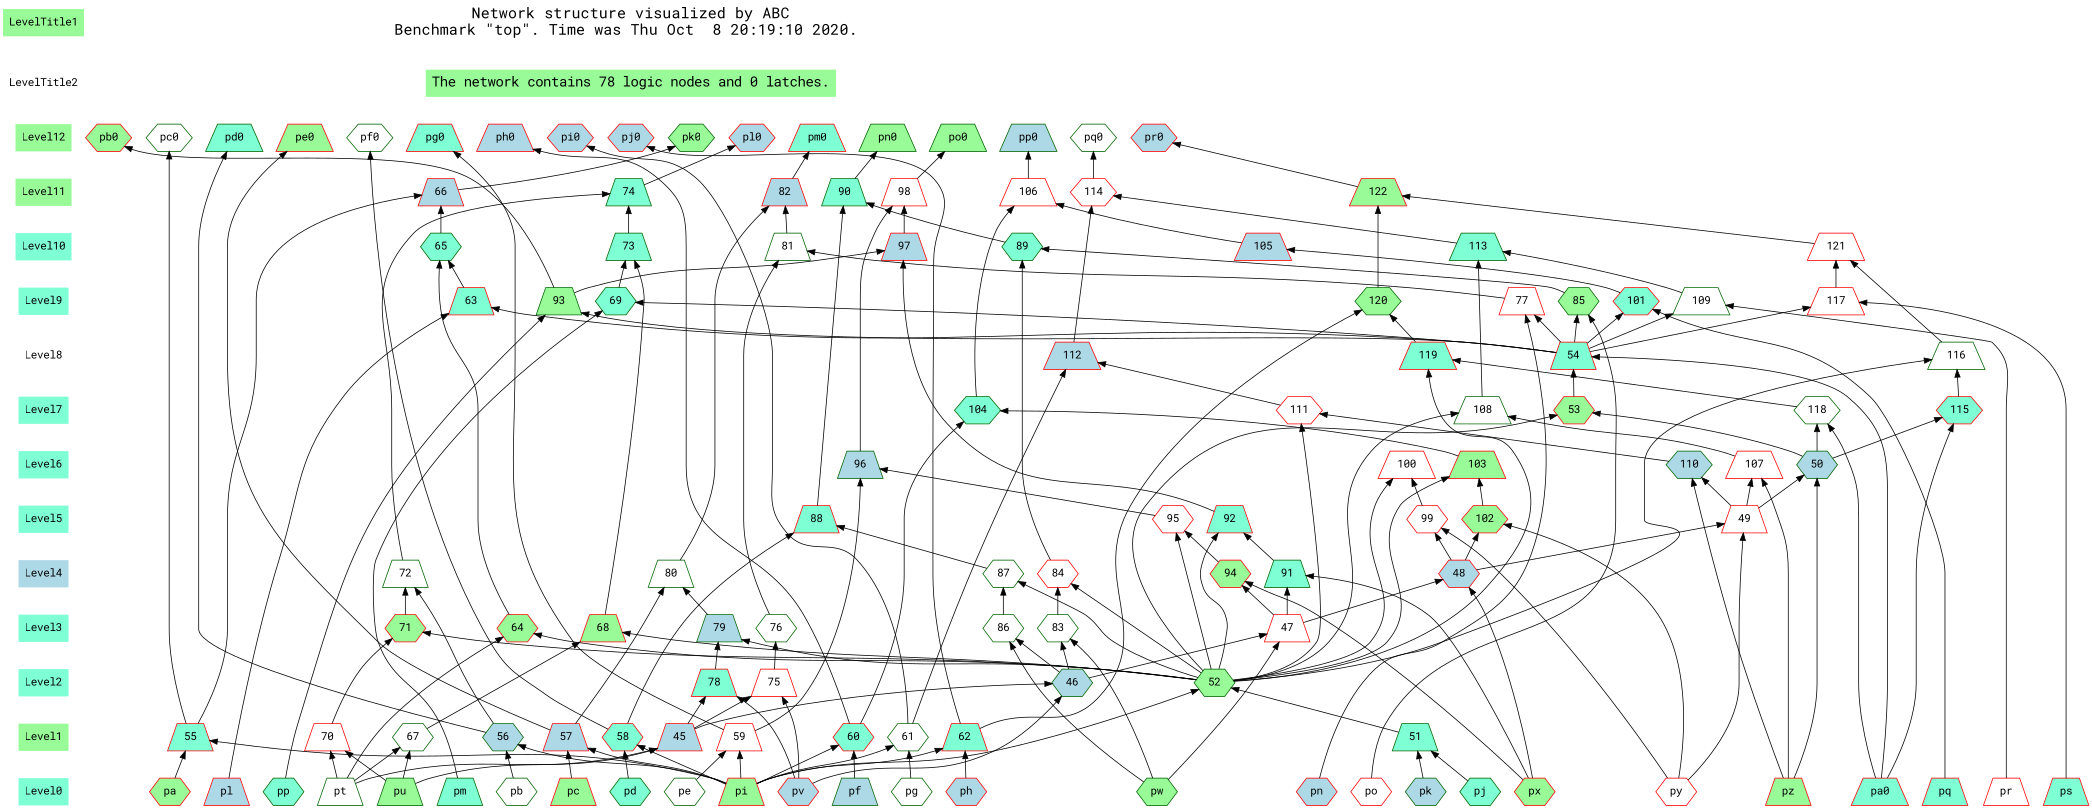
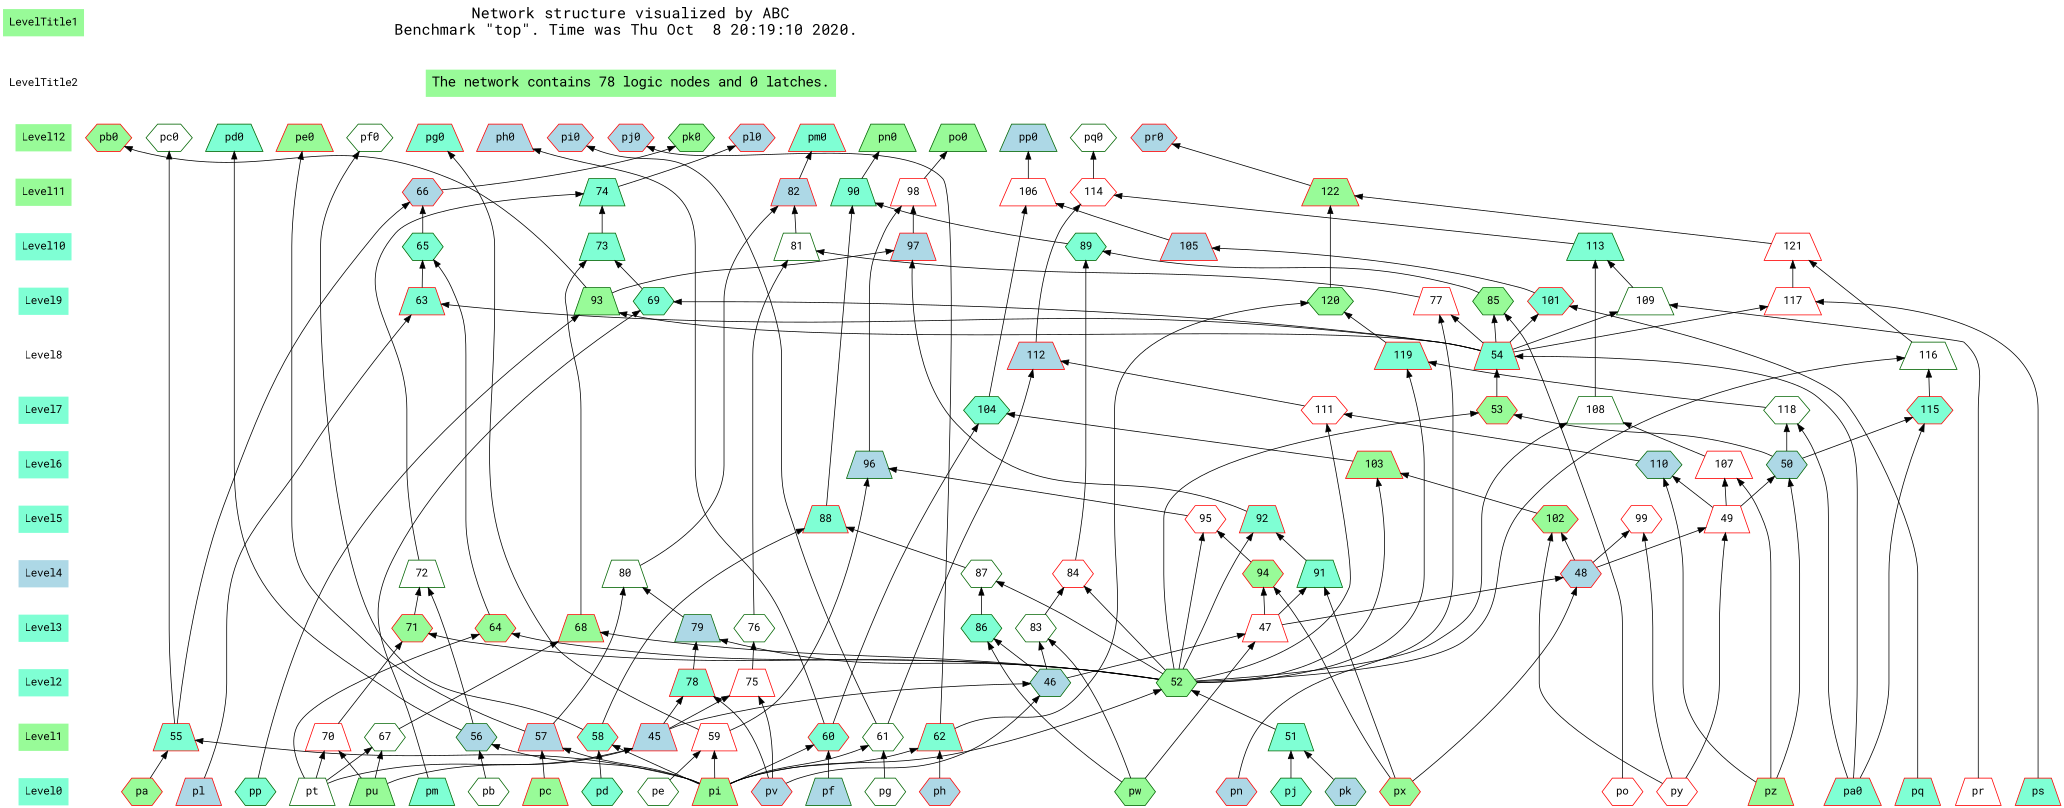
(441, 192) -> (423, 192)
(1407, 465) -> none
(1003, 628) -> (981, 628)
